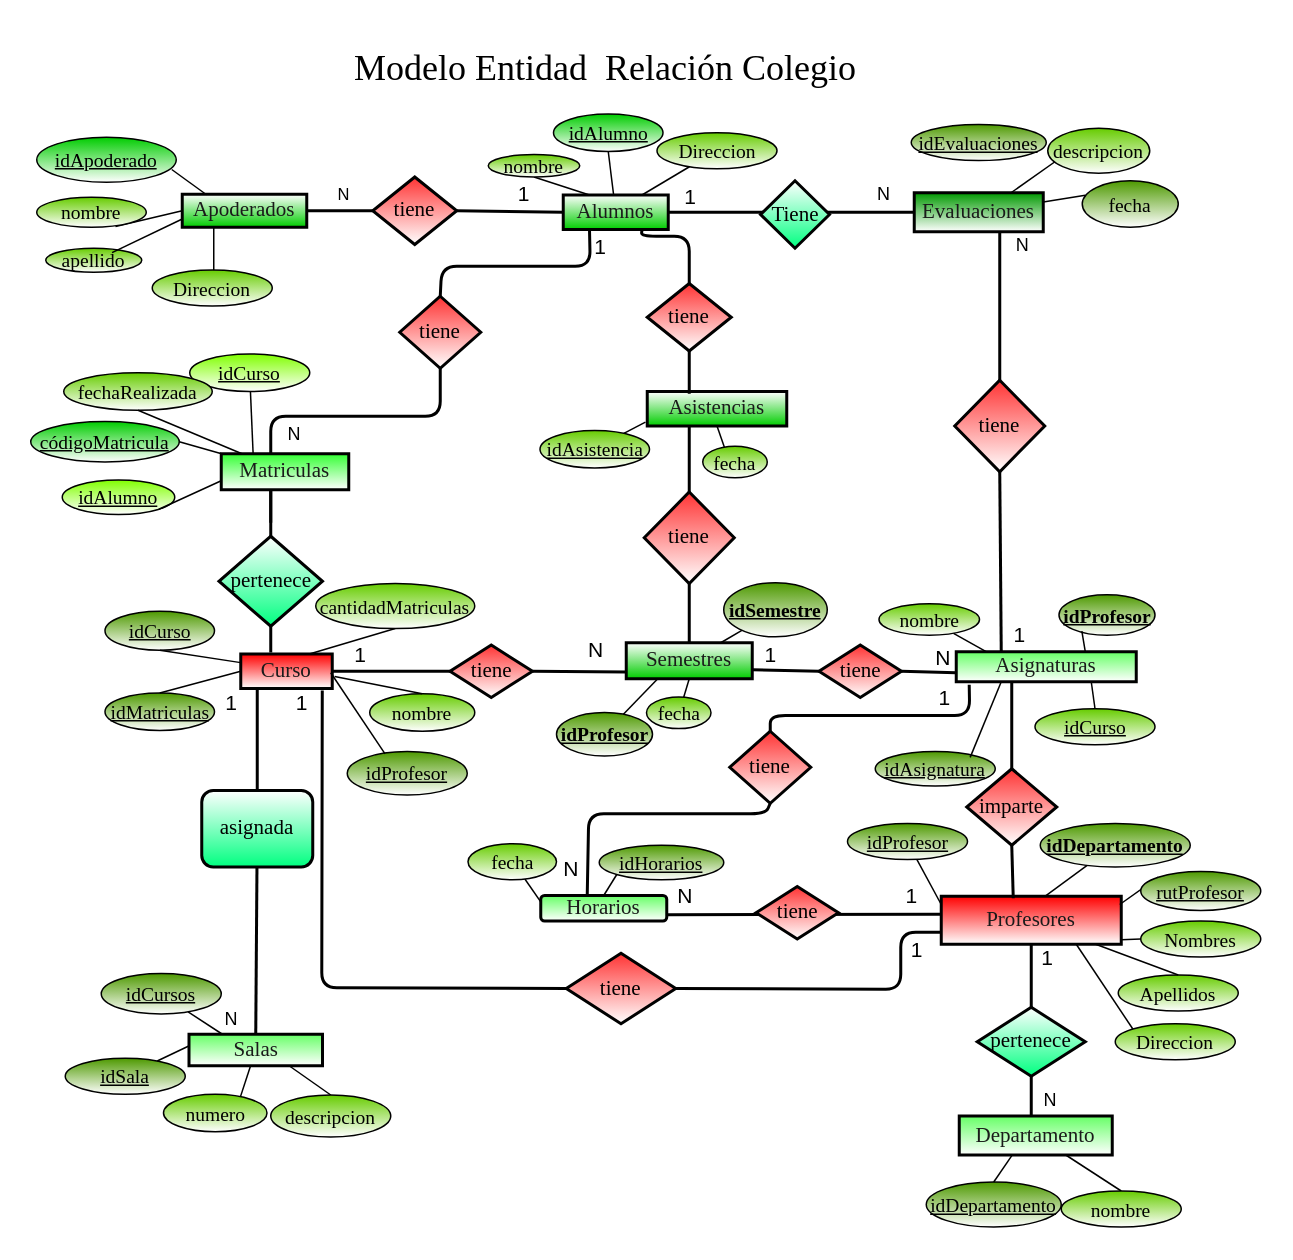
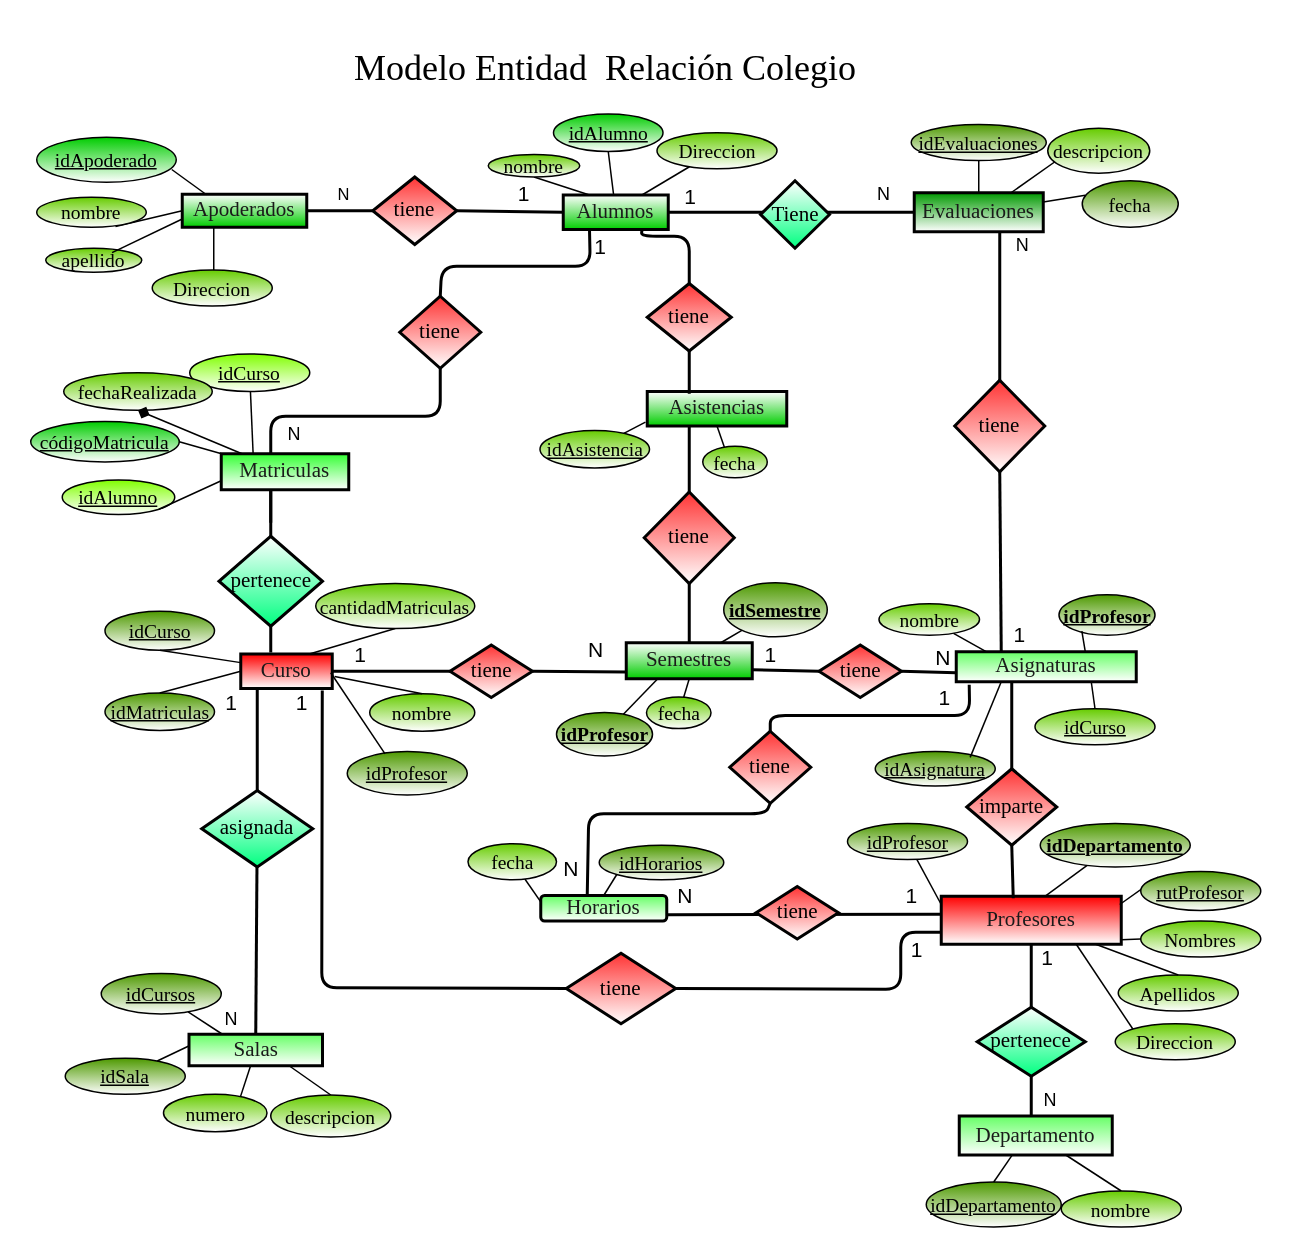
none -> (979, 176)
(144, 413) -> (150, 415)
(257, 829) -> (257, 829)
